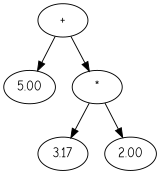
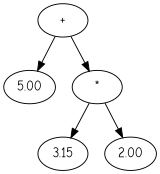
(63, 154) -> (63, 154)
